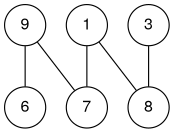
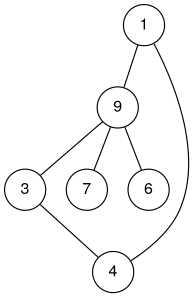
(87, 66) -> (131, 66)
(149, 107) -> (113, 272)
none -> (71, 149)
